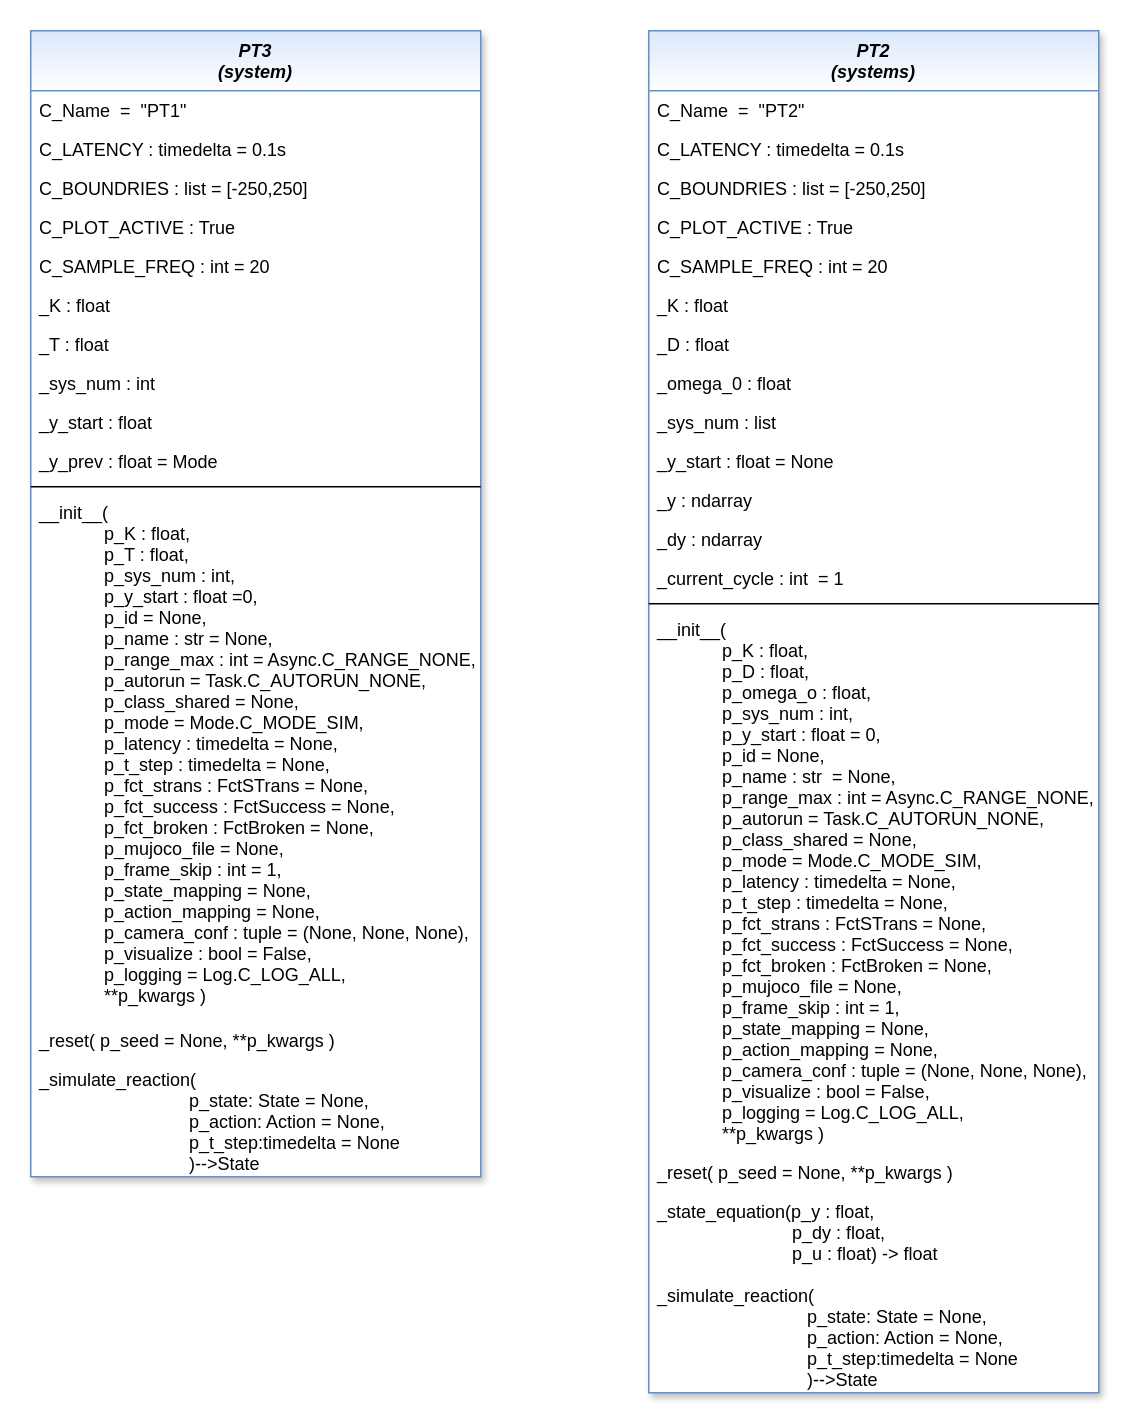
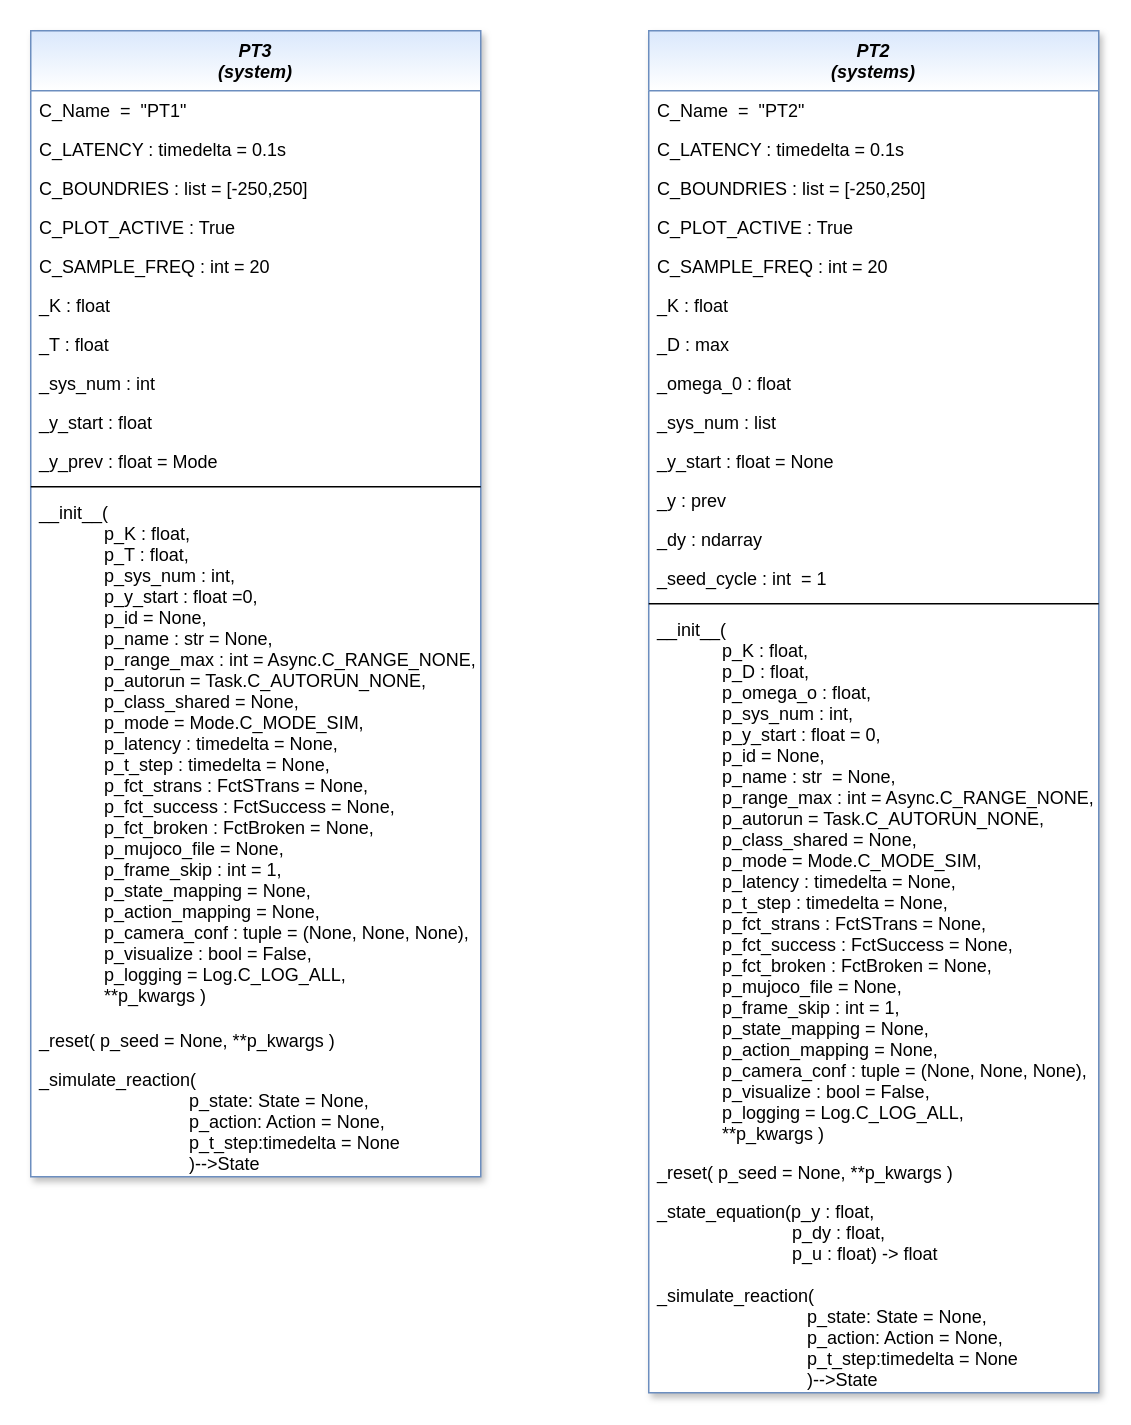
(698, 345) -> (690, 345)
(713, 501) -> (698, 501)
(769, 579) -> (754, 579)
